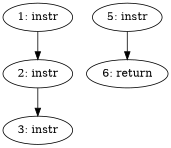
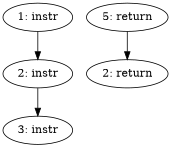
(127, 17) -> (127, 17)
(127, 74) -> (127, 74)
